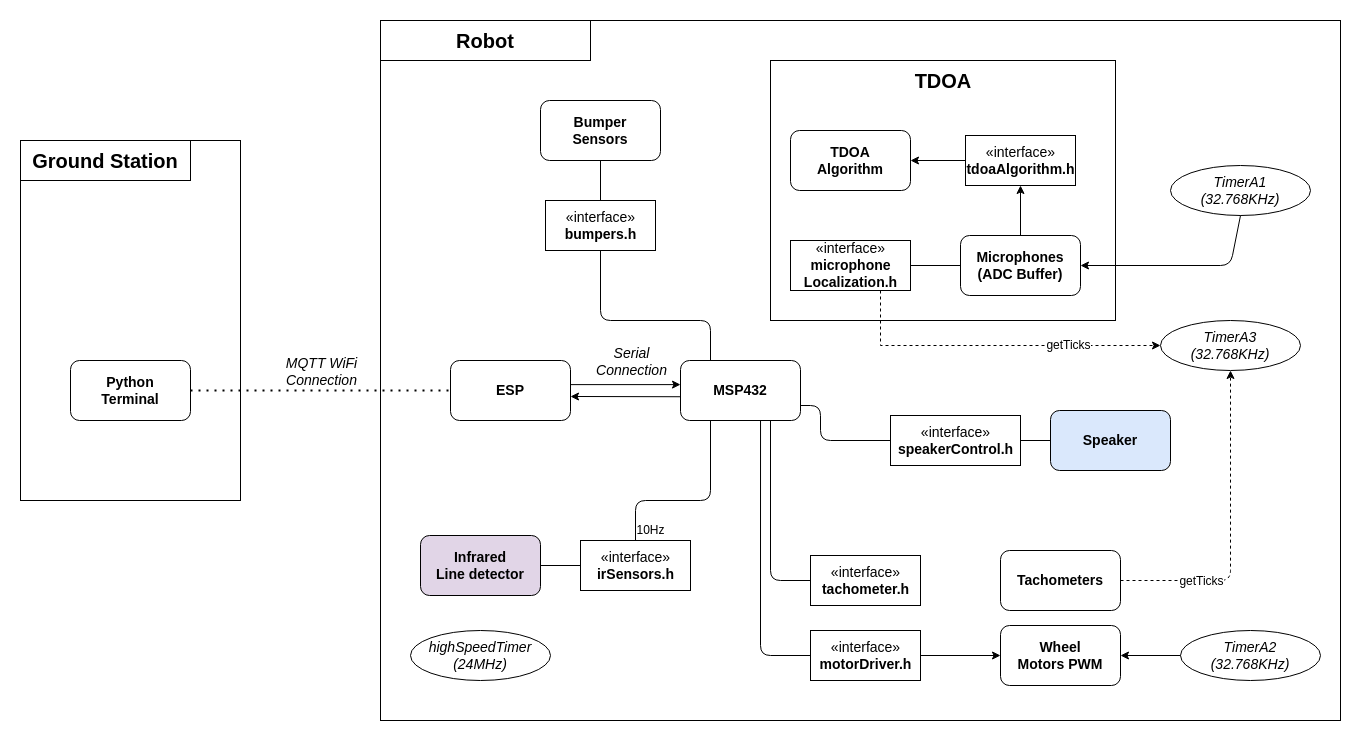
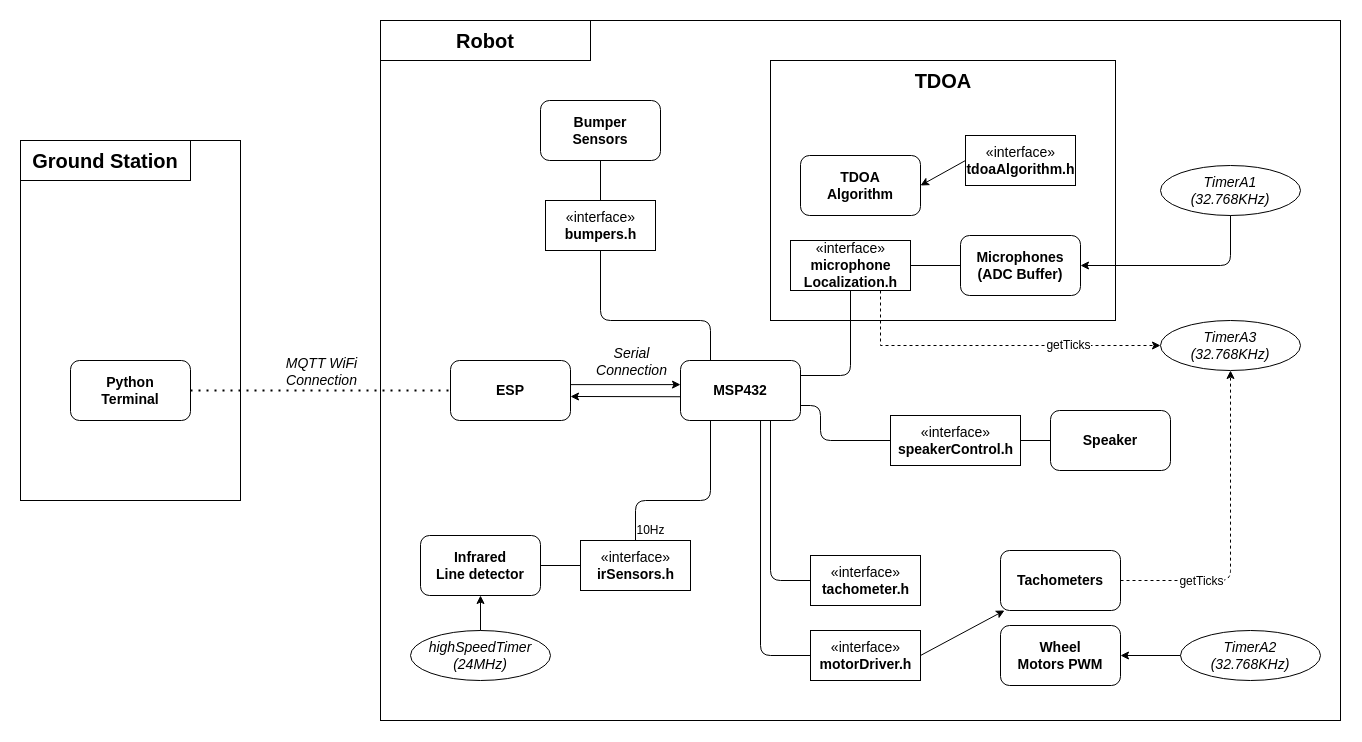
(851, 161) -> (861, 186)
(1241, 191) -> (1231, 191)
(1021, 213) -> none
none -> (851, 354)
(1111, 441) -> (1111, 441)
(481, 566) -> (481, 566)
none -> (481, 616)
(957, 656) -> (960, 635)
